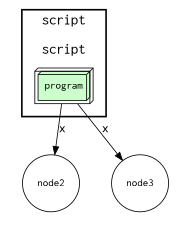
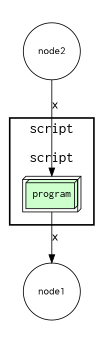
(59, 125) -> (52, 124)
(140, 183) -> (52, 292)
